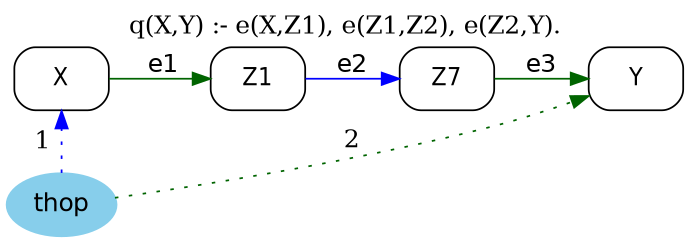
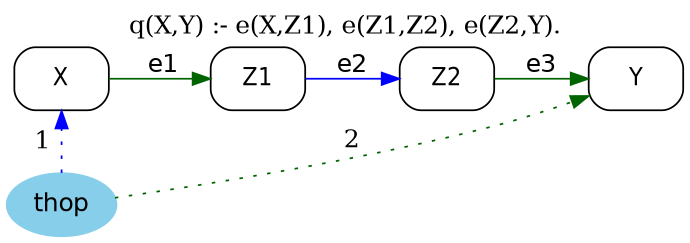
(447, 79) -> (447, 79)
